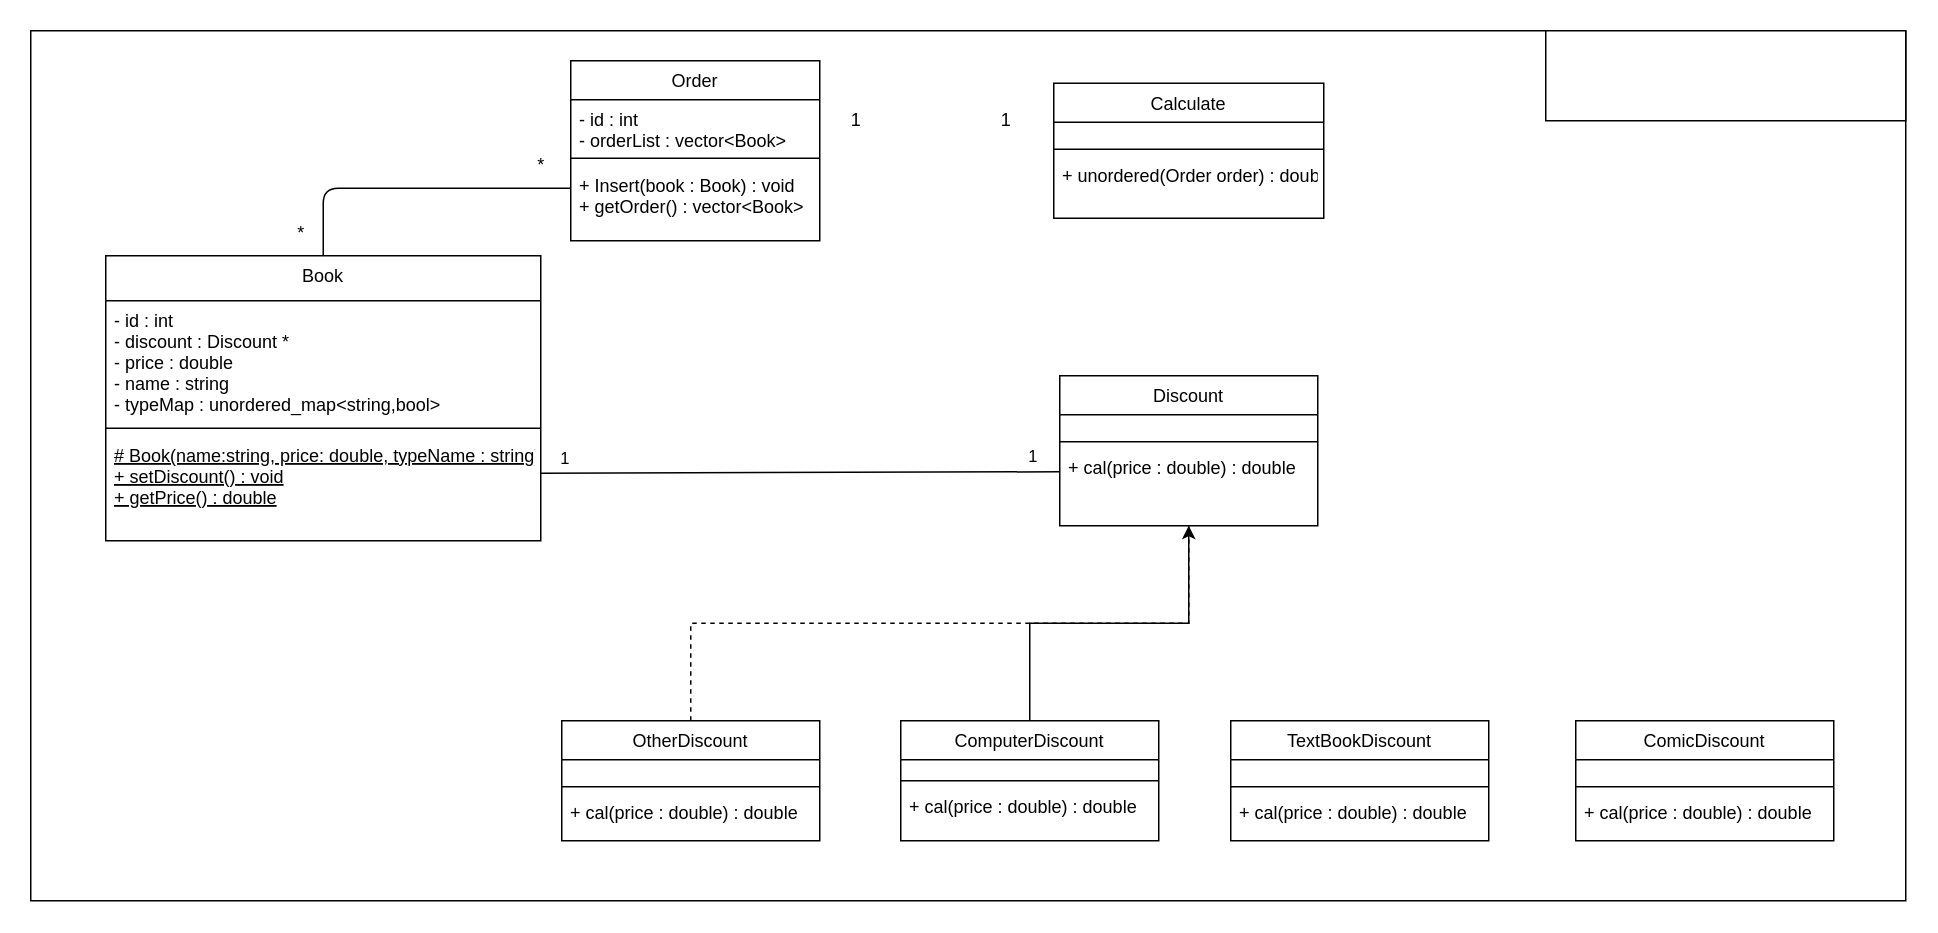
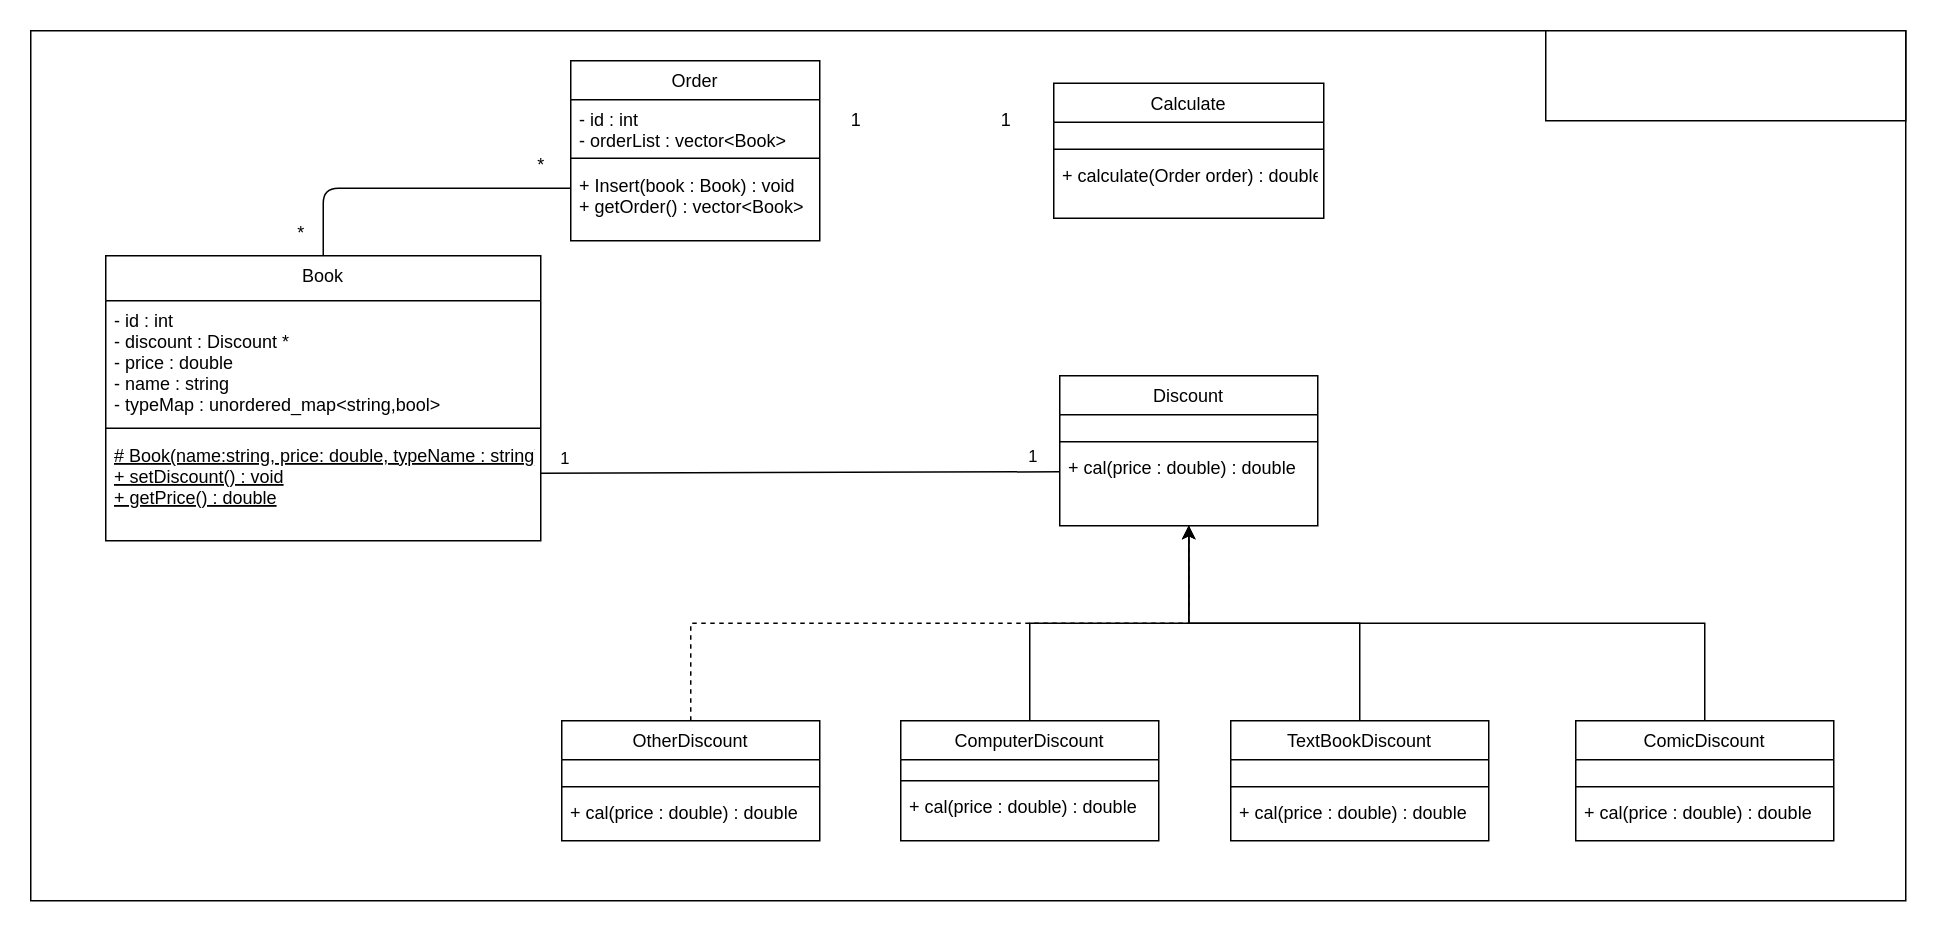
(1214, 176) -> (1210, 176)
none -> (1582, 623)
none -> (1360, 674)
